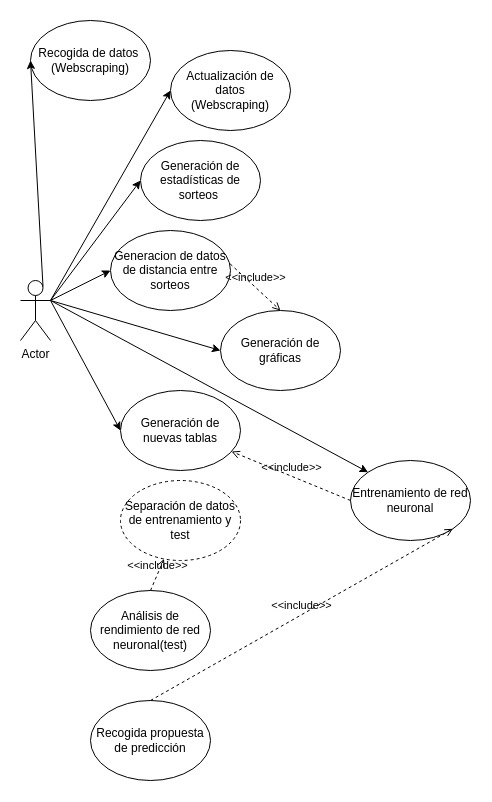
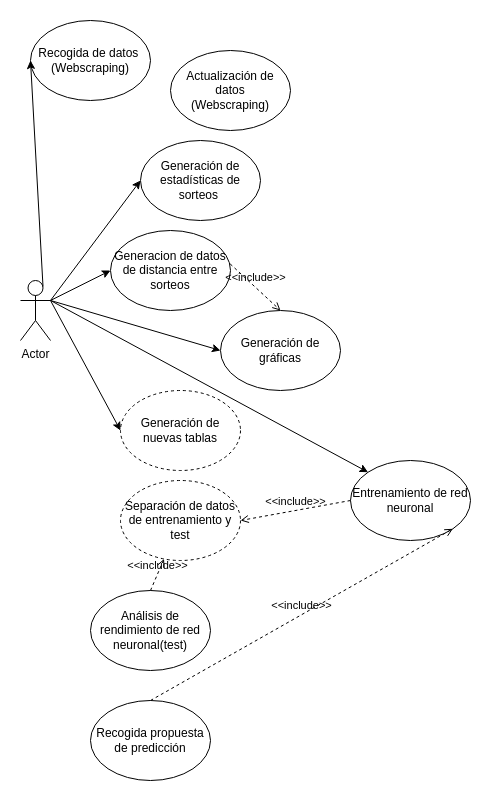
(114, 190) -> none
(181, 431) -> (181, 431)
(292, 476) -> (297, 510)
